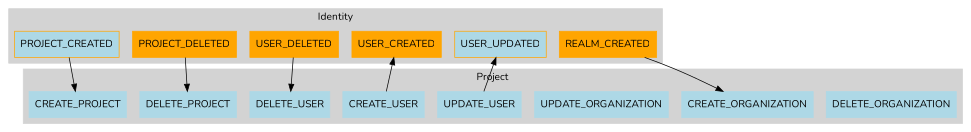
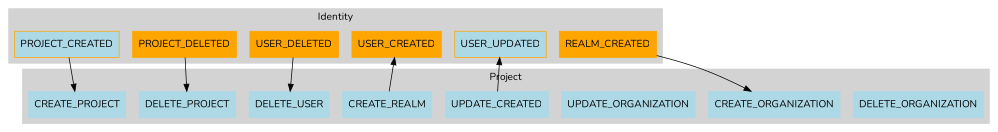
(384, 105) -> (387, 105)
(479, 105) -> (497, 105)
